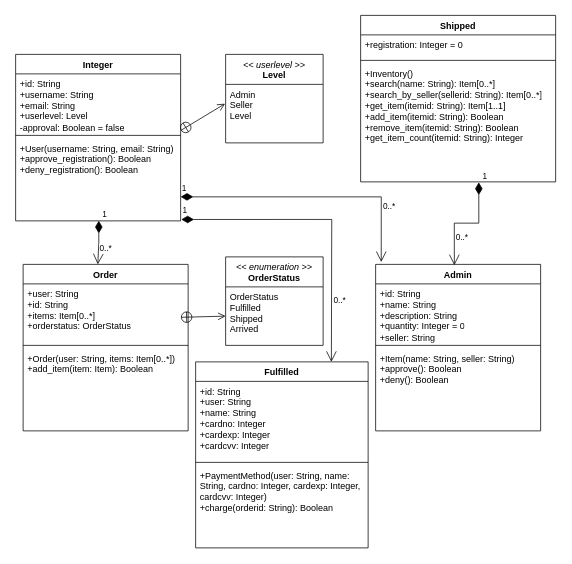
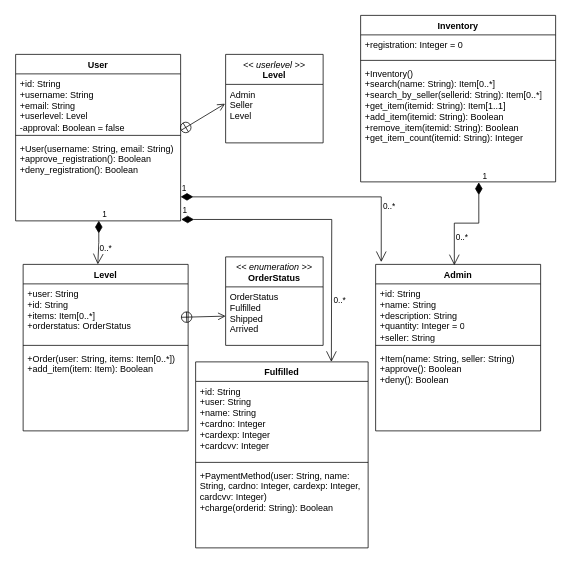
(458, 26) -> (458, 26)
(98, 65) -> (98, 65)
(105, 275) -> (105, 275)
